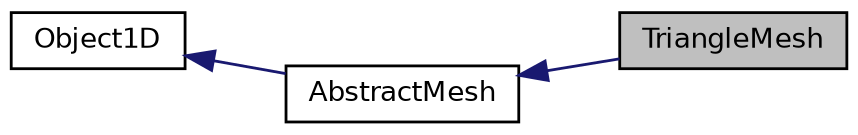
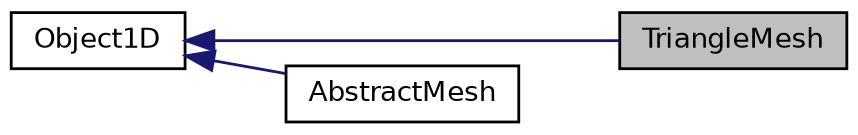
(583, 65) -> (417, 41)
